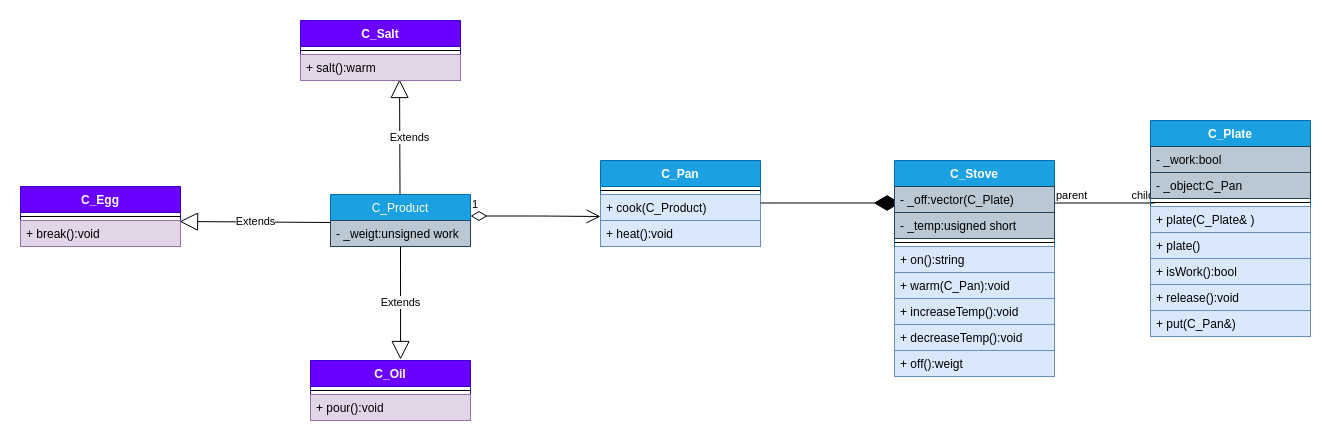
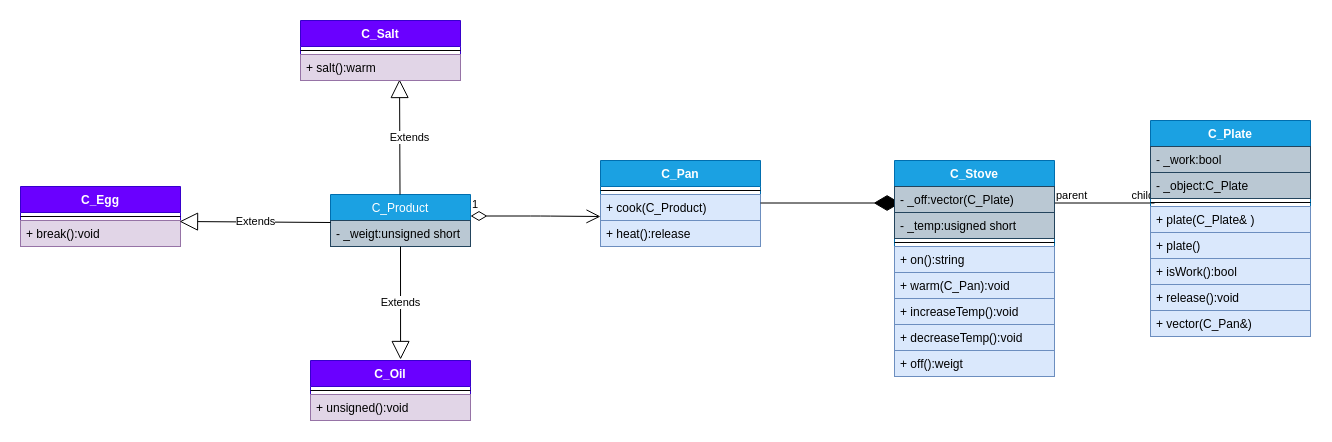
(1203, 186) -> (1208, 186)
(402, 234) -> (405, 234)
(645, 234) -> (655, 234)
(1198, 324) -> (1208, 324)
(355, 408) -> (367, 408)
